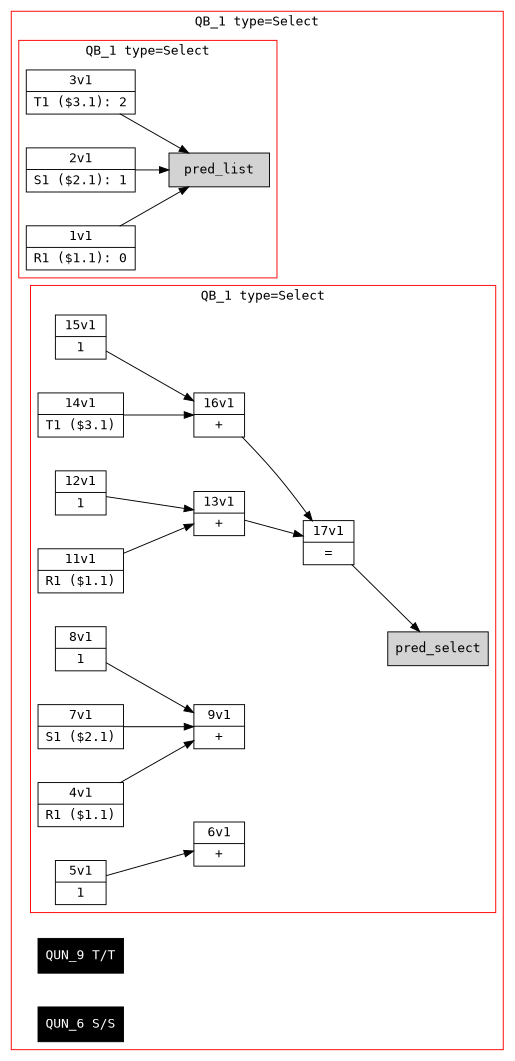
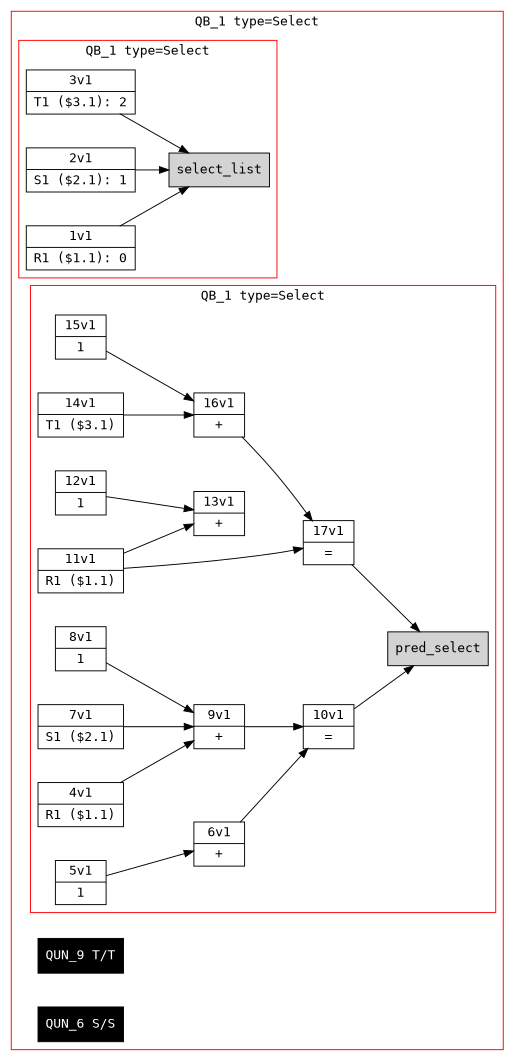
(219, 170) -> (219, 170)
(269, 527) -> (209, 561)
none -> (329, 727)
